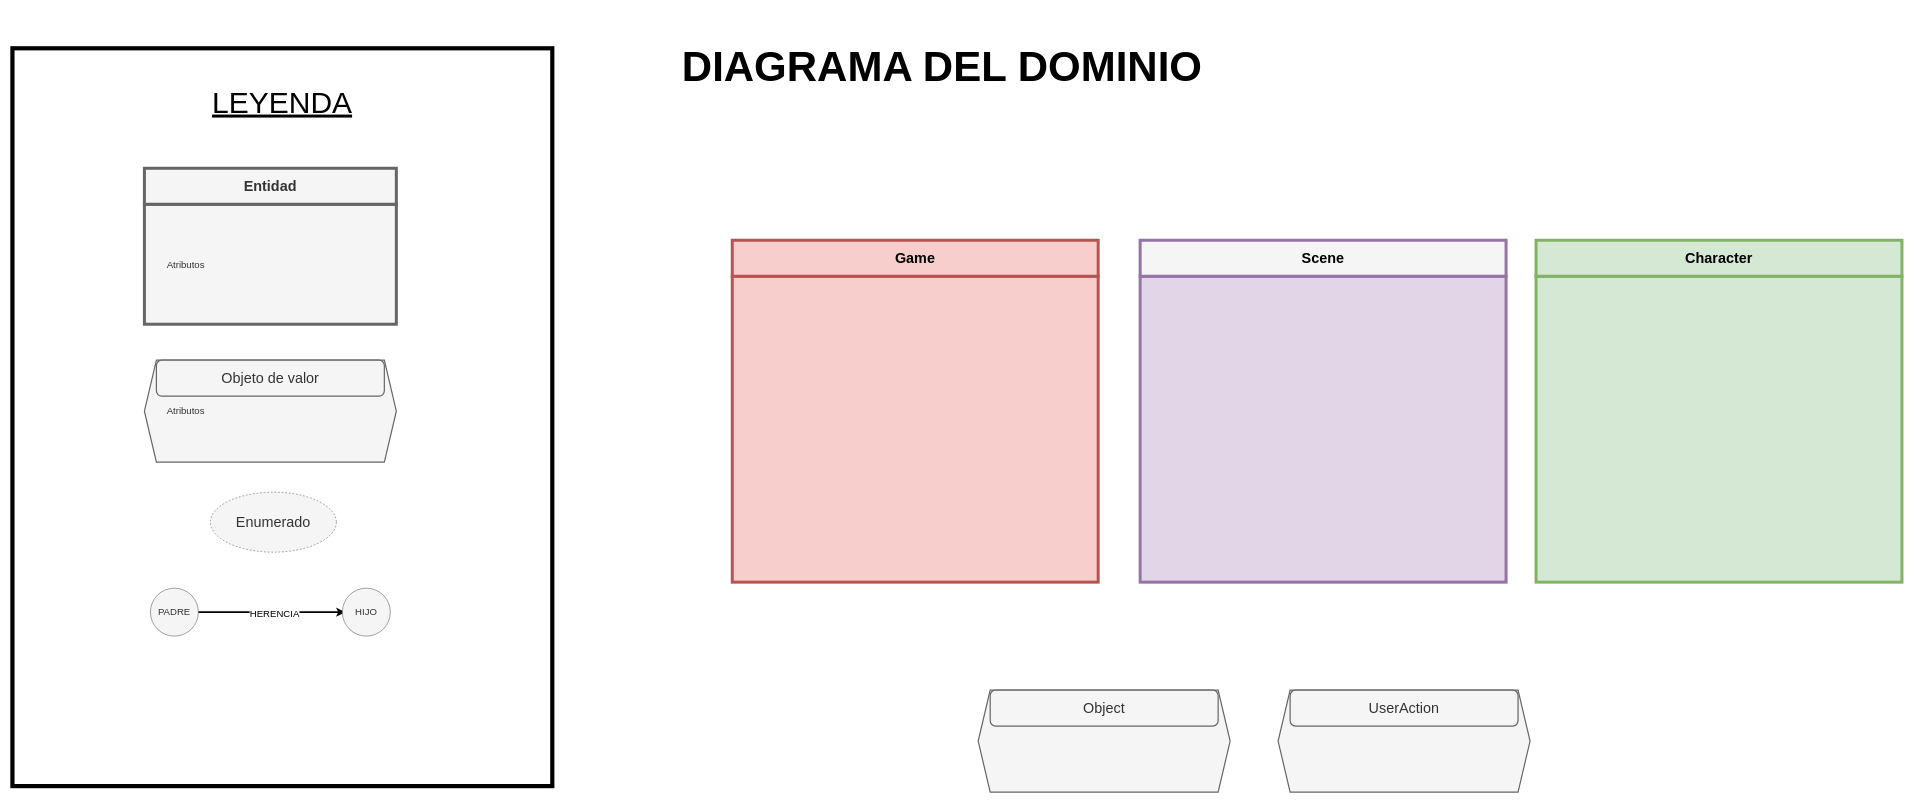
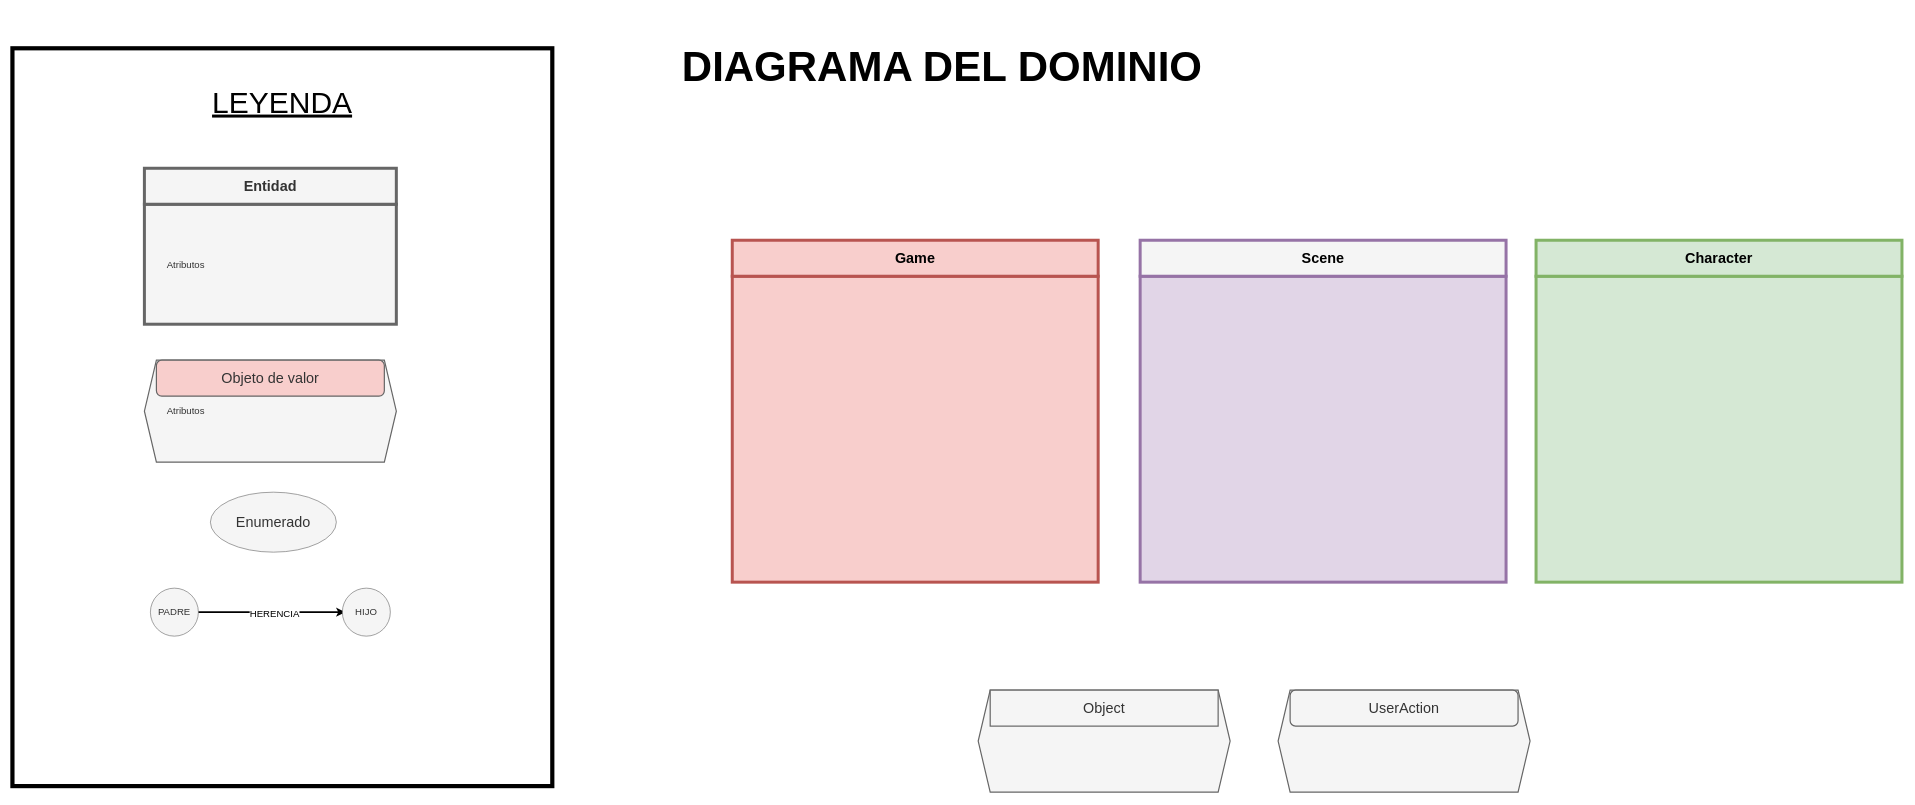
(270, 378) -> (270, 378)
(273, 522) -> (273, 522)
(1104, 708) -> (1104, 708)
